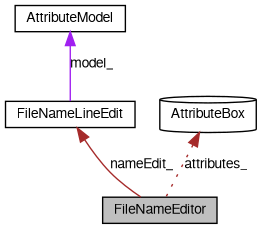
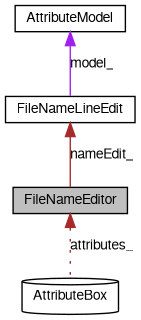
(179, 171) -> (70, 253)
